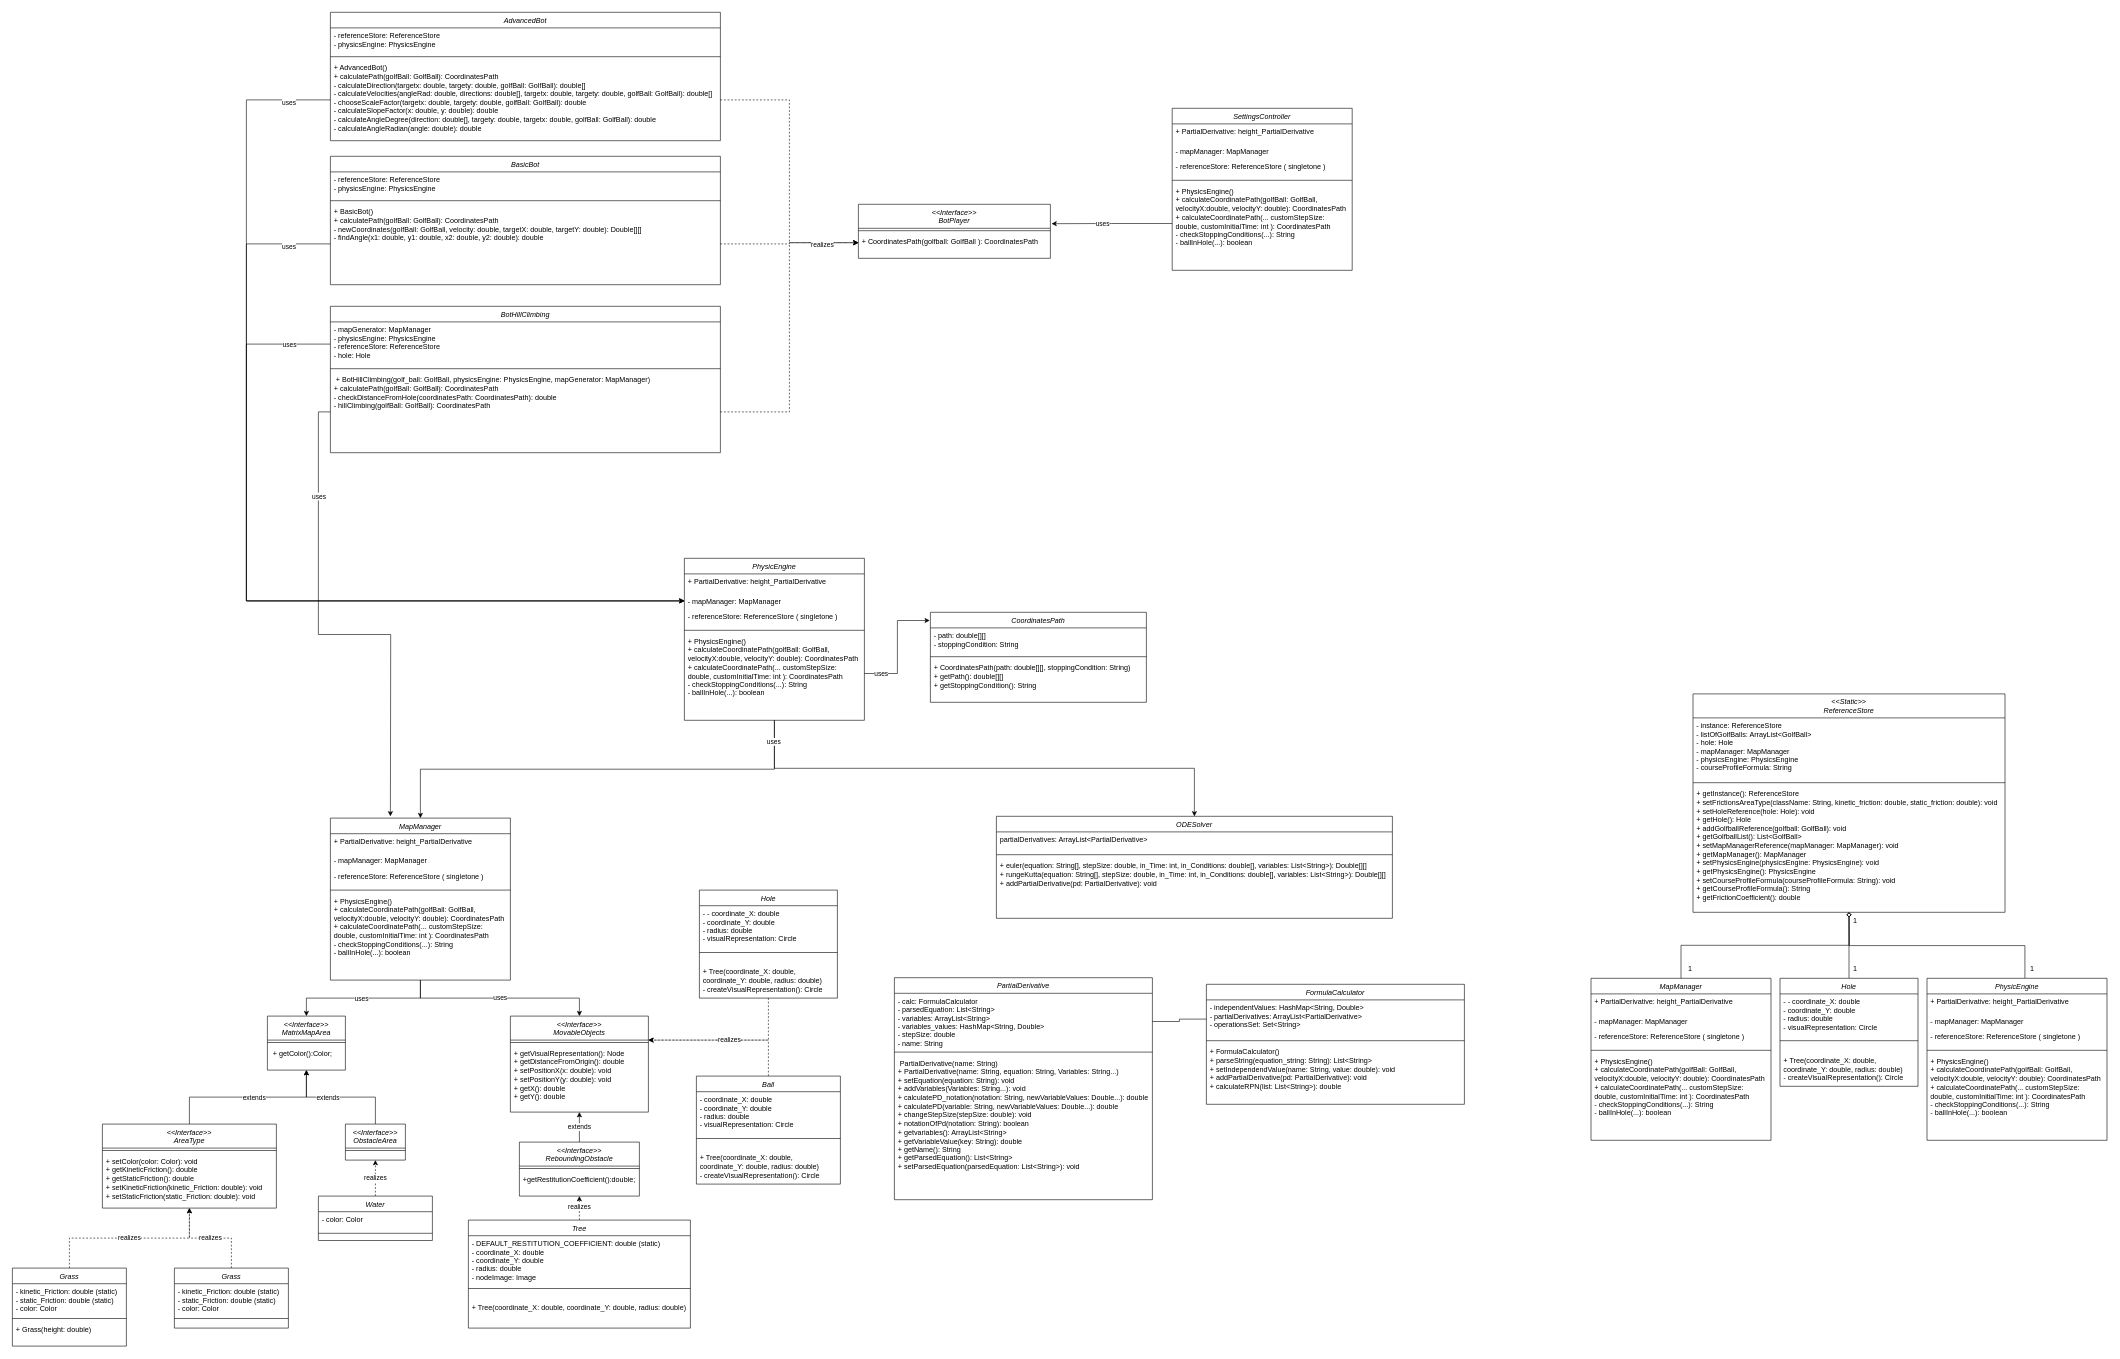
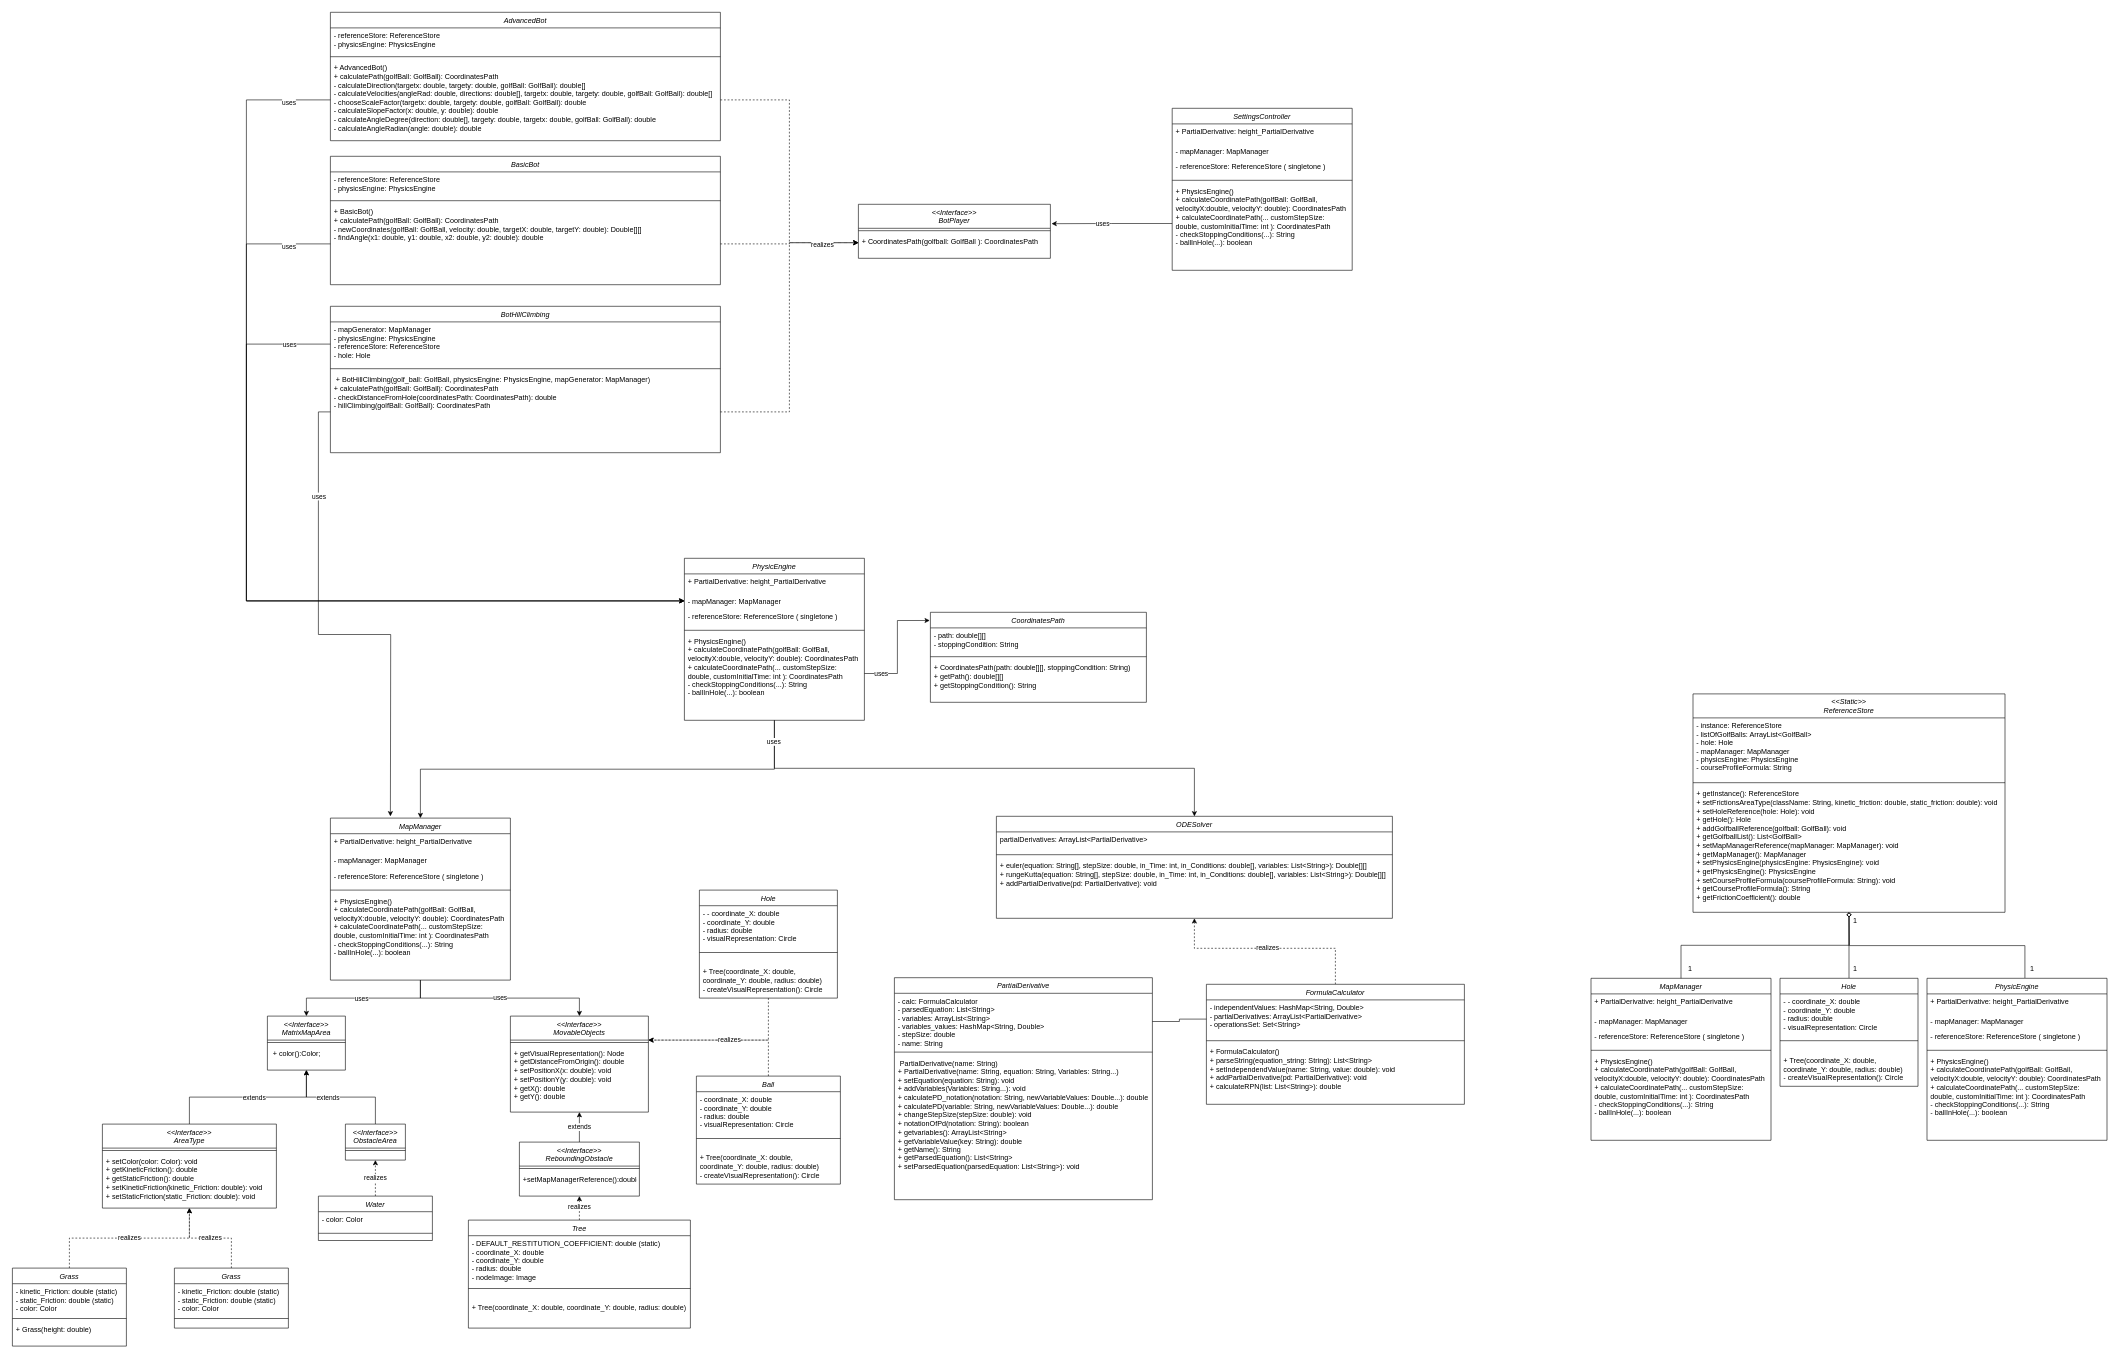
none -> (1335, 967)
(305, 1054) -> (298, 1054)
(580, 1184) -> (580, 1184)
